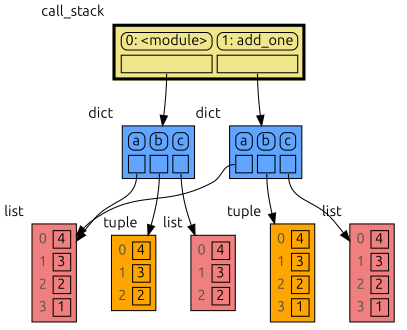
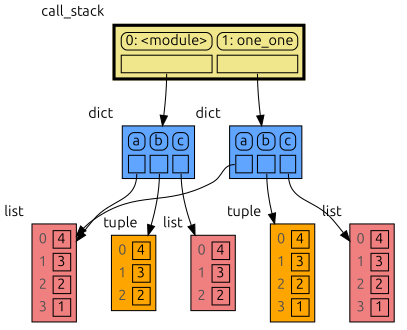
(257, 41) -> (257, 41)
